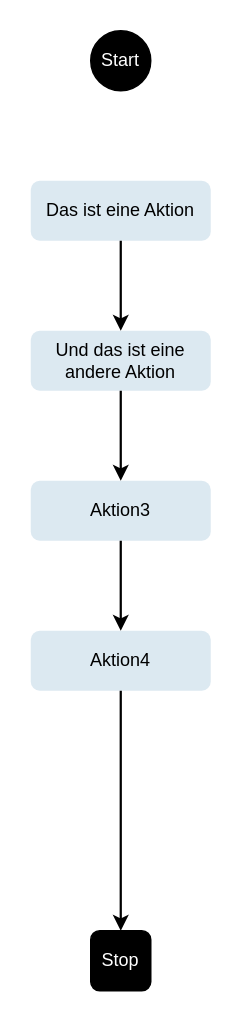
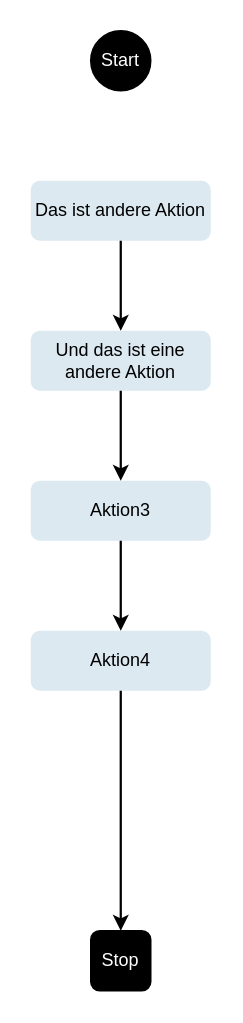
(121, 211) -> (121, 211)
